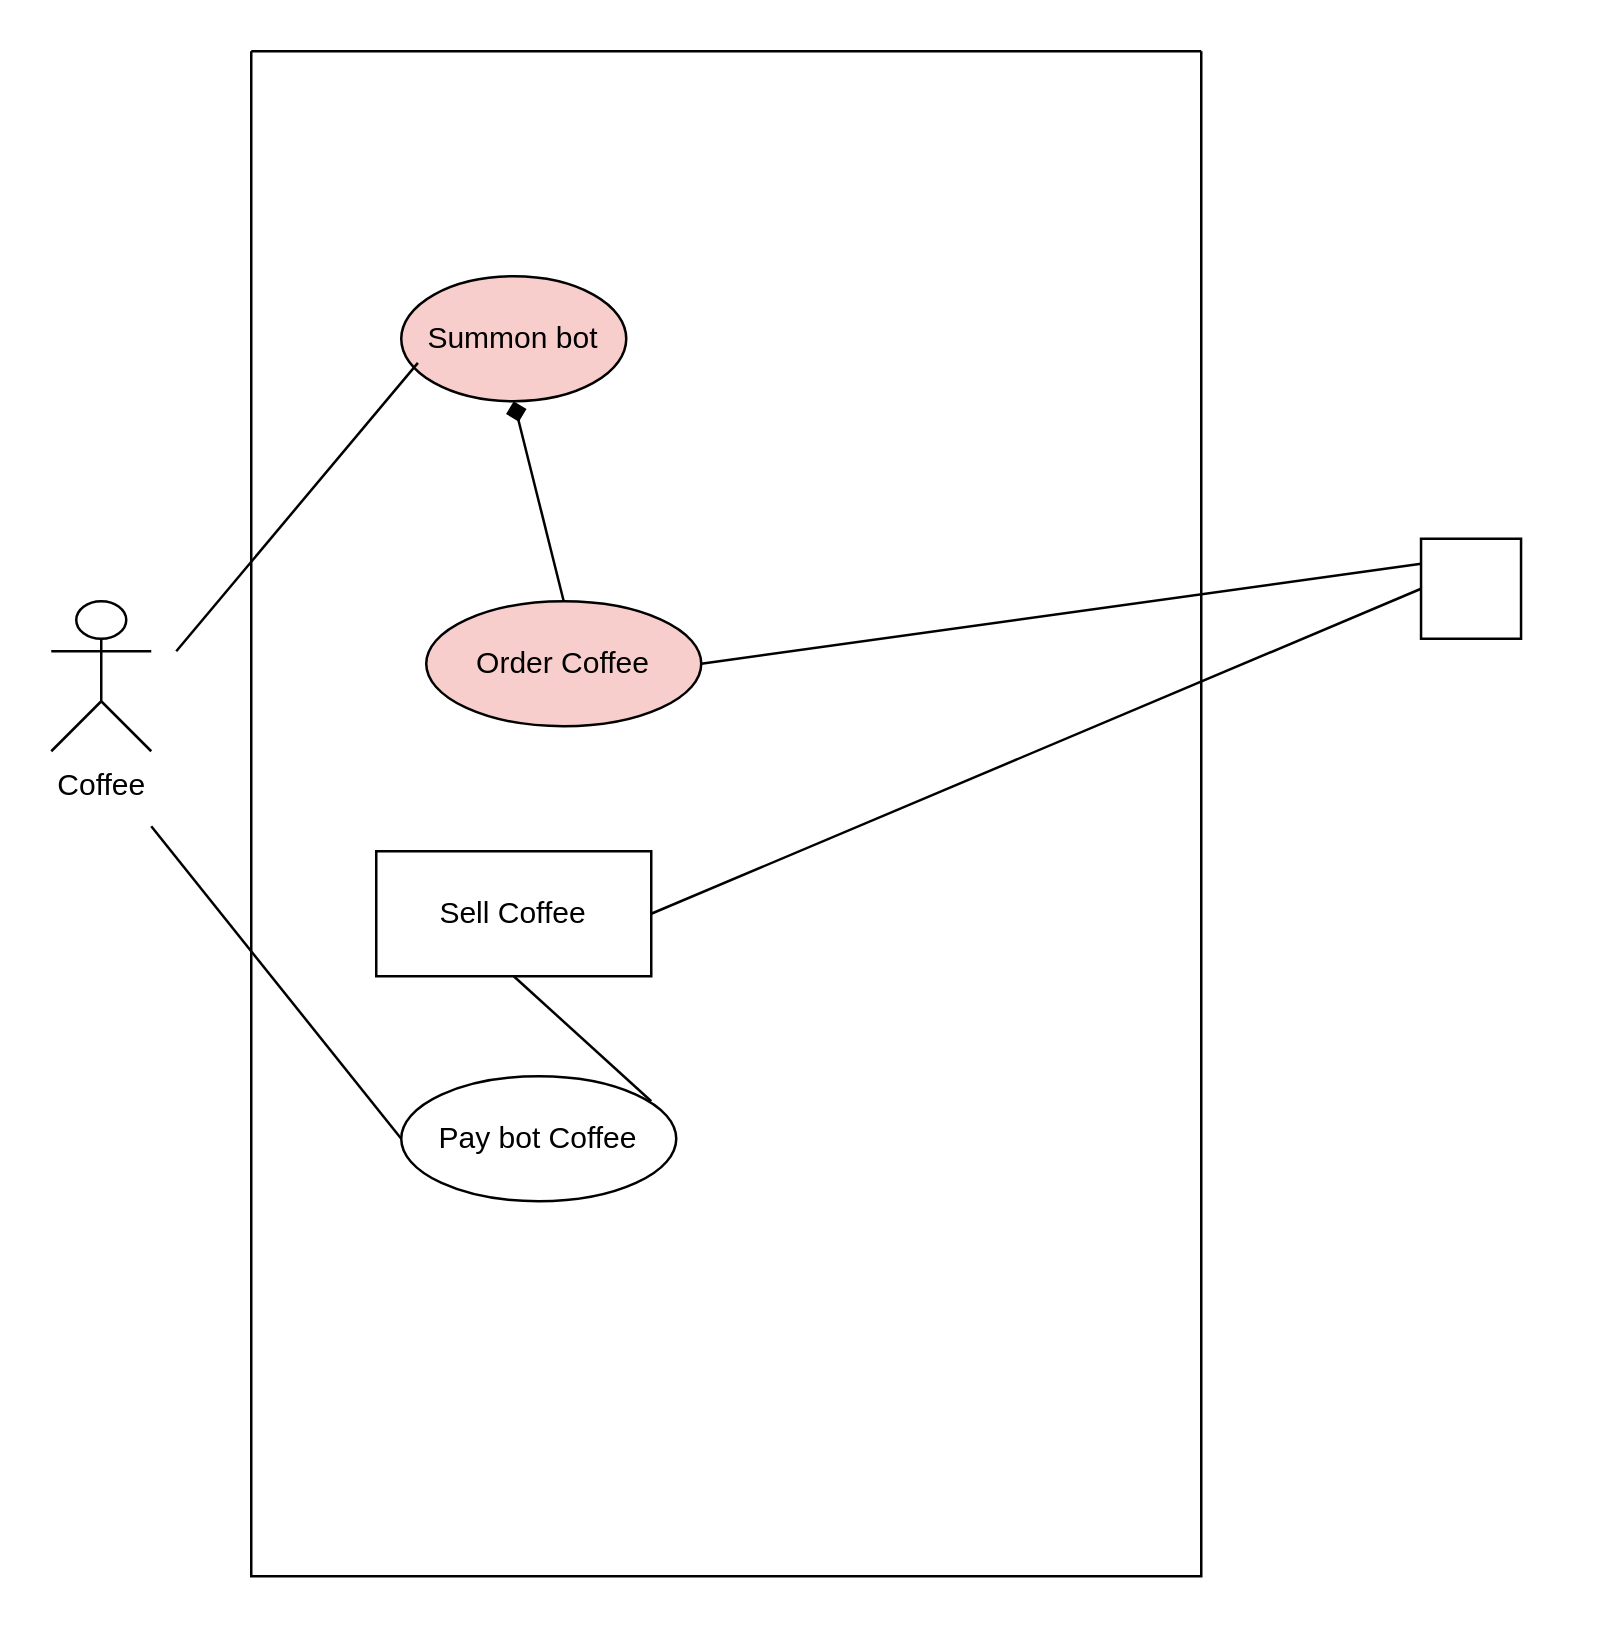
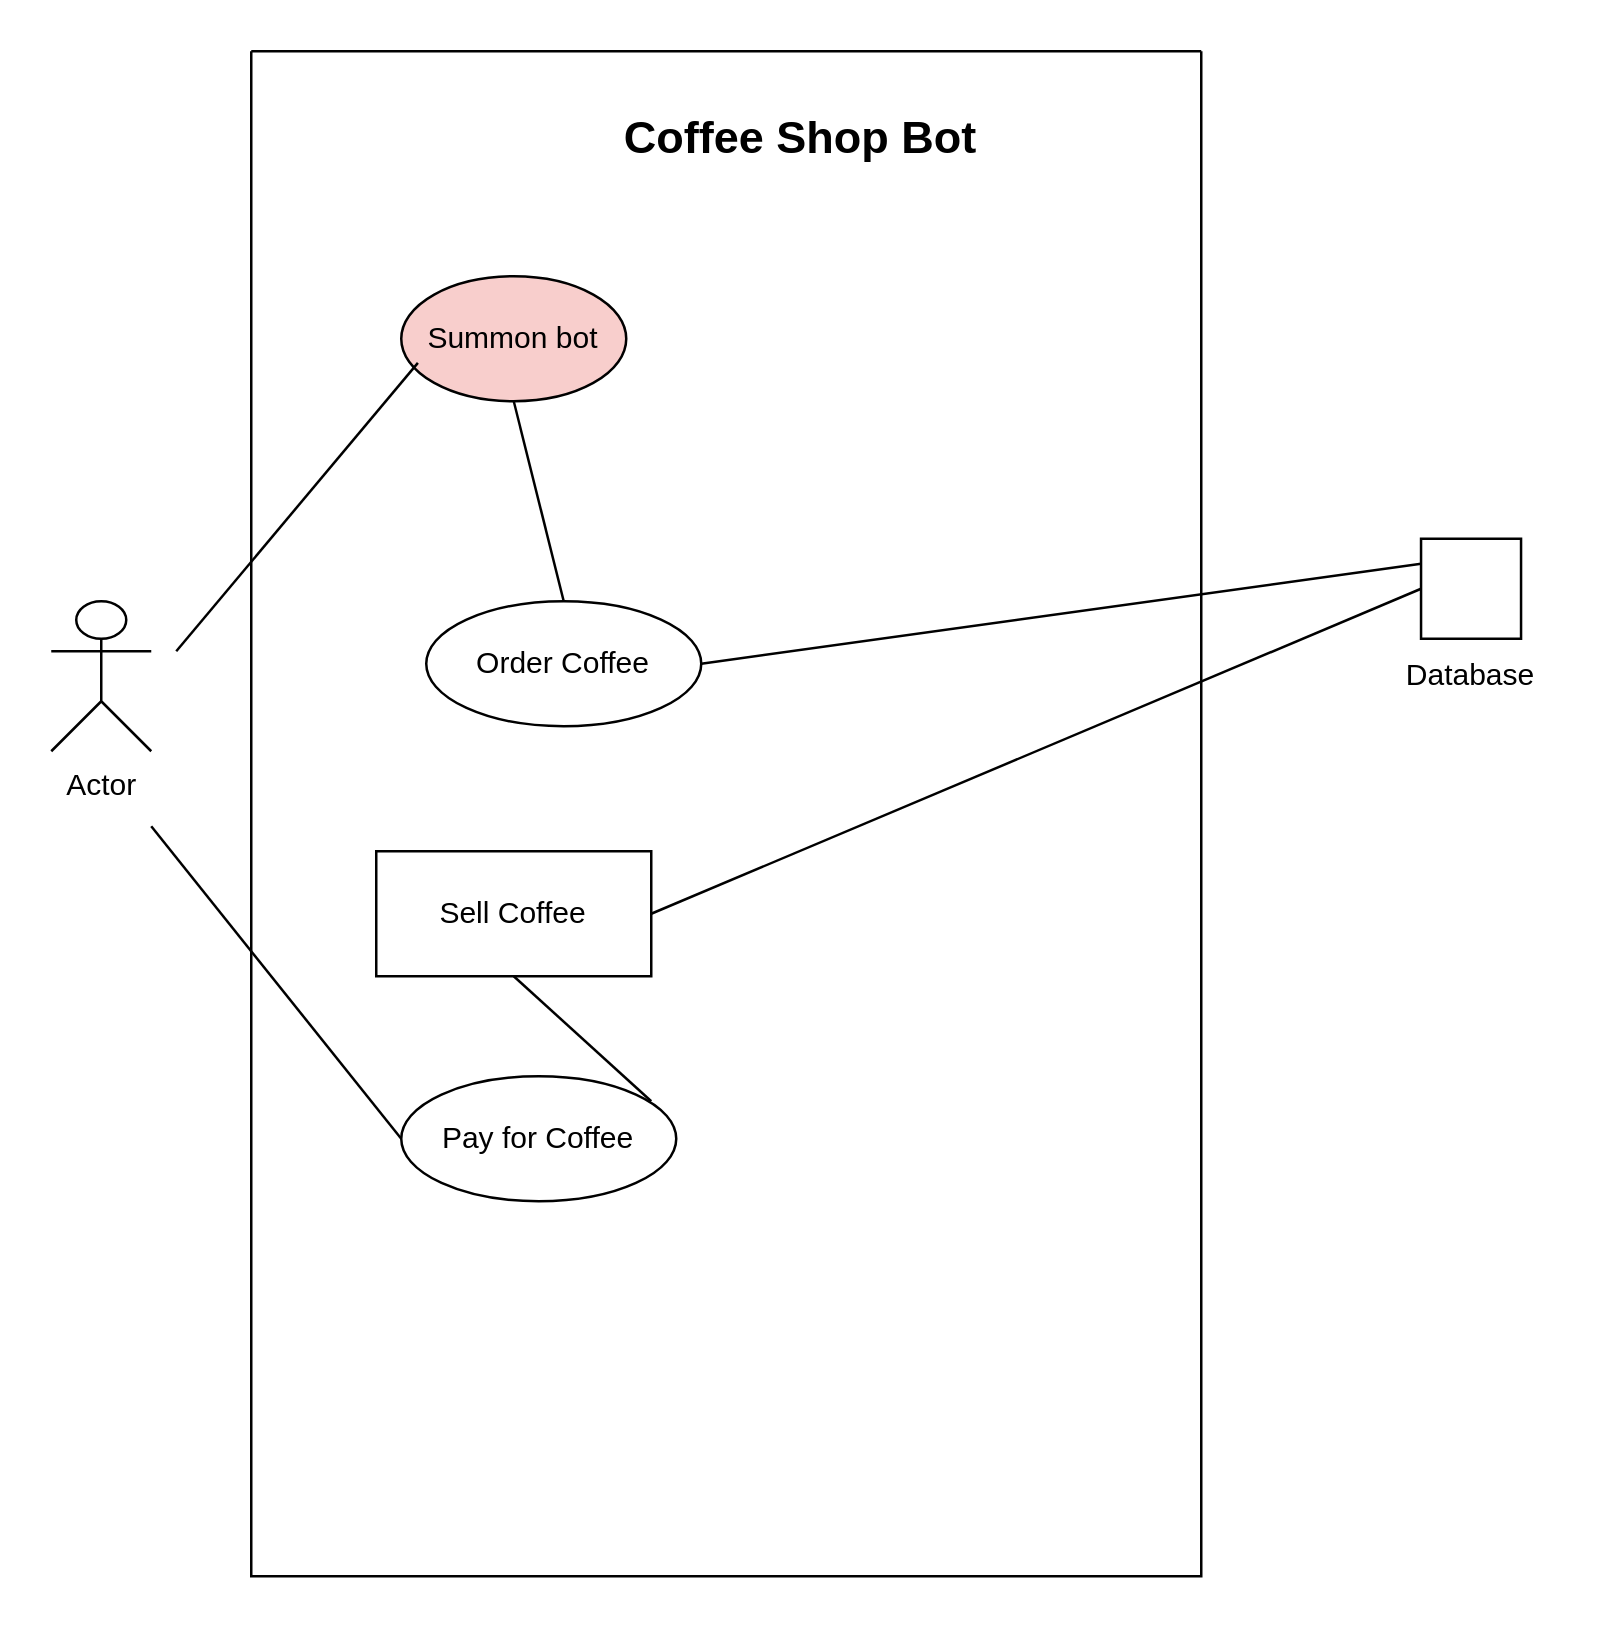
none -> (801, 139)
(518, 420) -> (516, 411)
(564, 664) -> (564, 664)
none -> (1471, 676)
(103, 787) -> (103, 787)
(539, 1139) -> (539, 1139)
